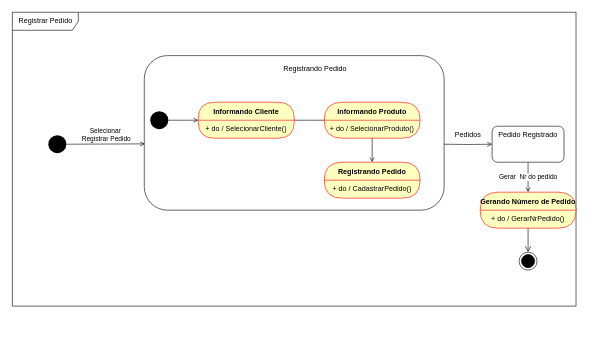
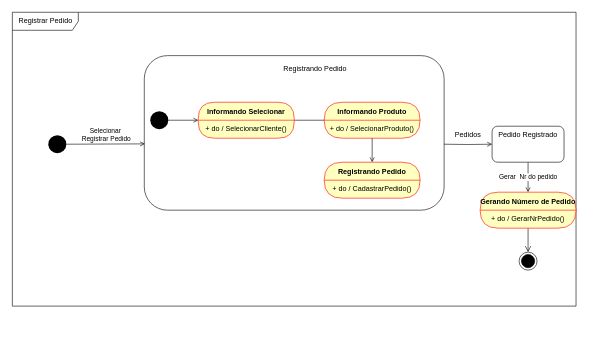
(246, 112) -> (246, 112)
